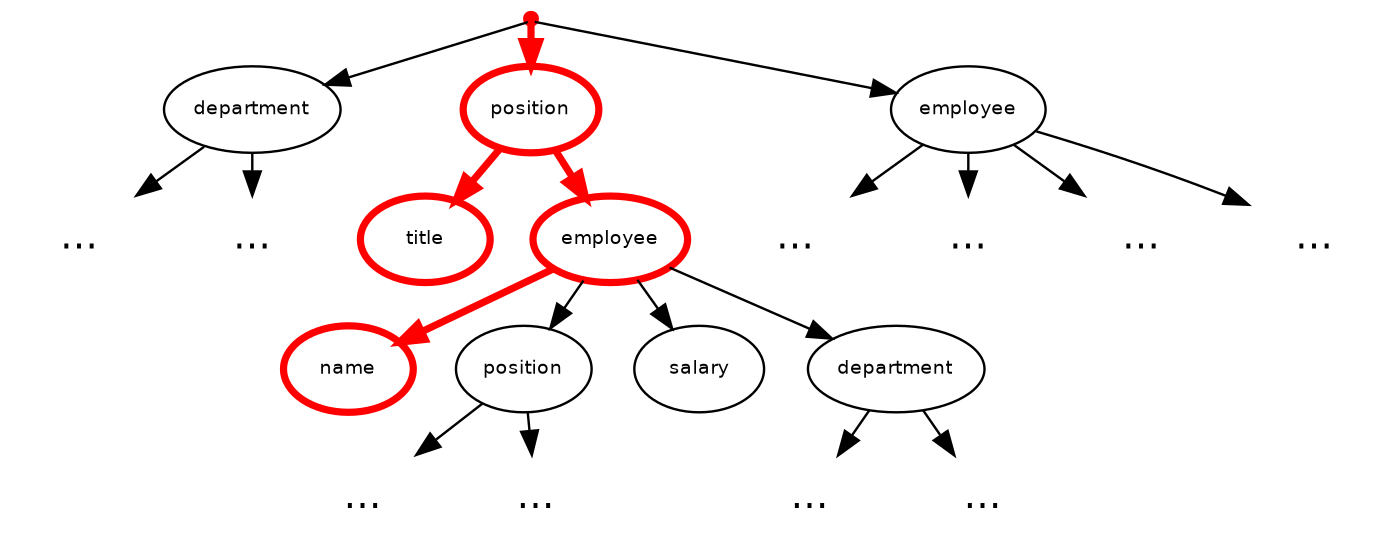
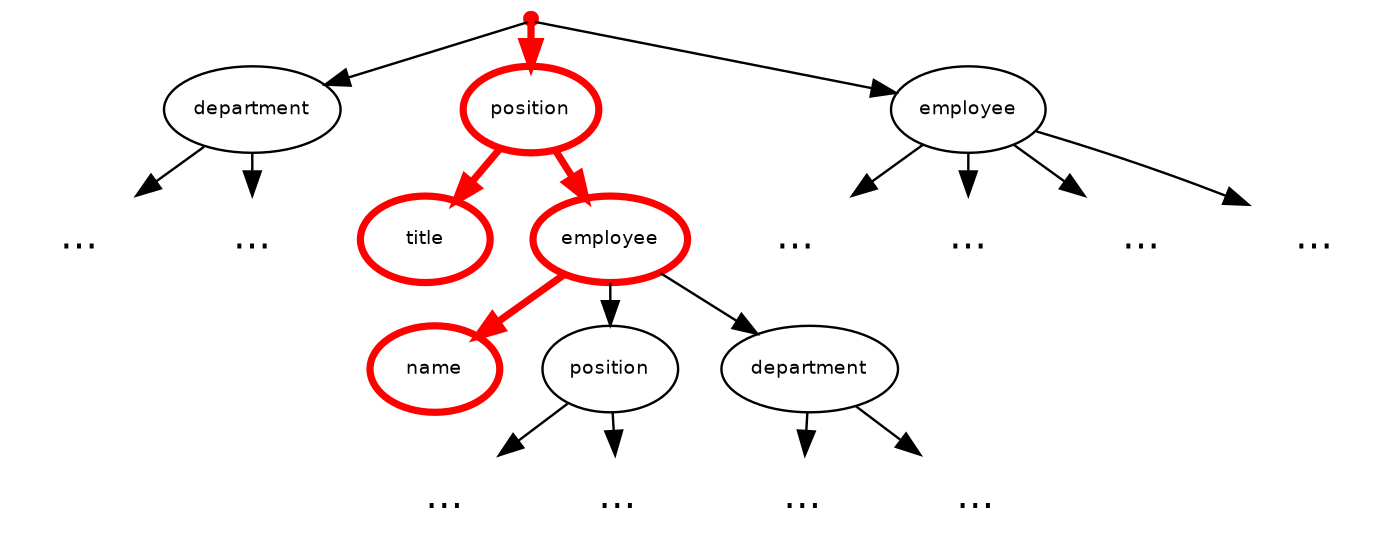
(699, 369) -> none
